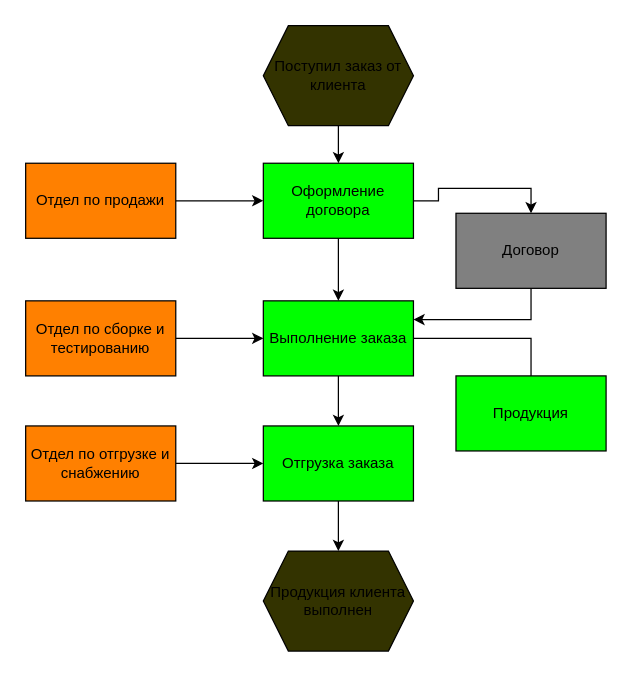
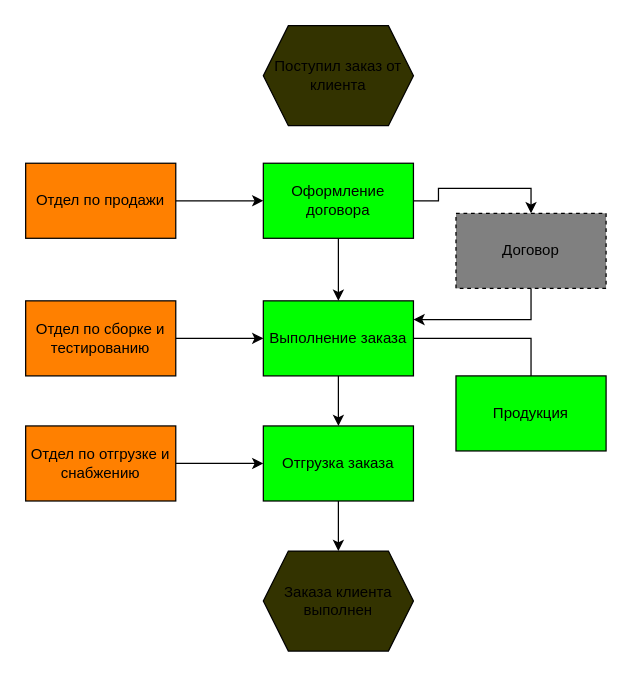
(338, 149) -> none
(531, 251) -> (531, 251)
(338, 601) -> (338, 601)
